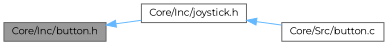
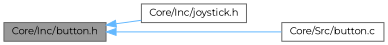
(269, 23) -> (199, 32)
